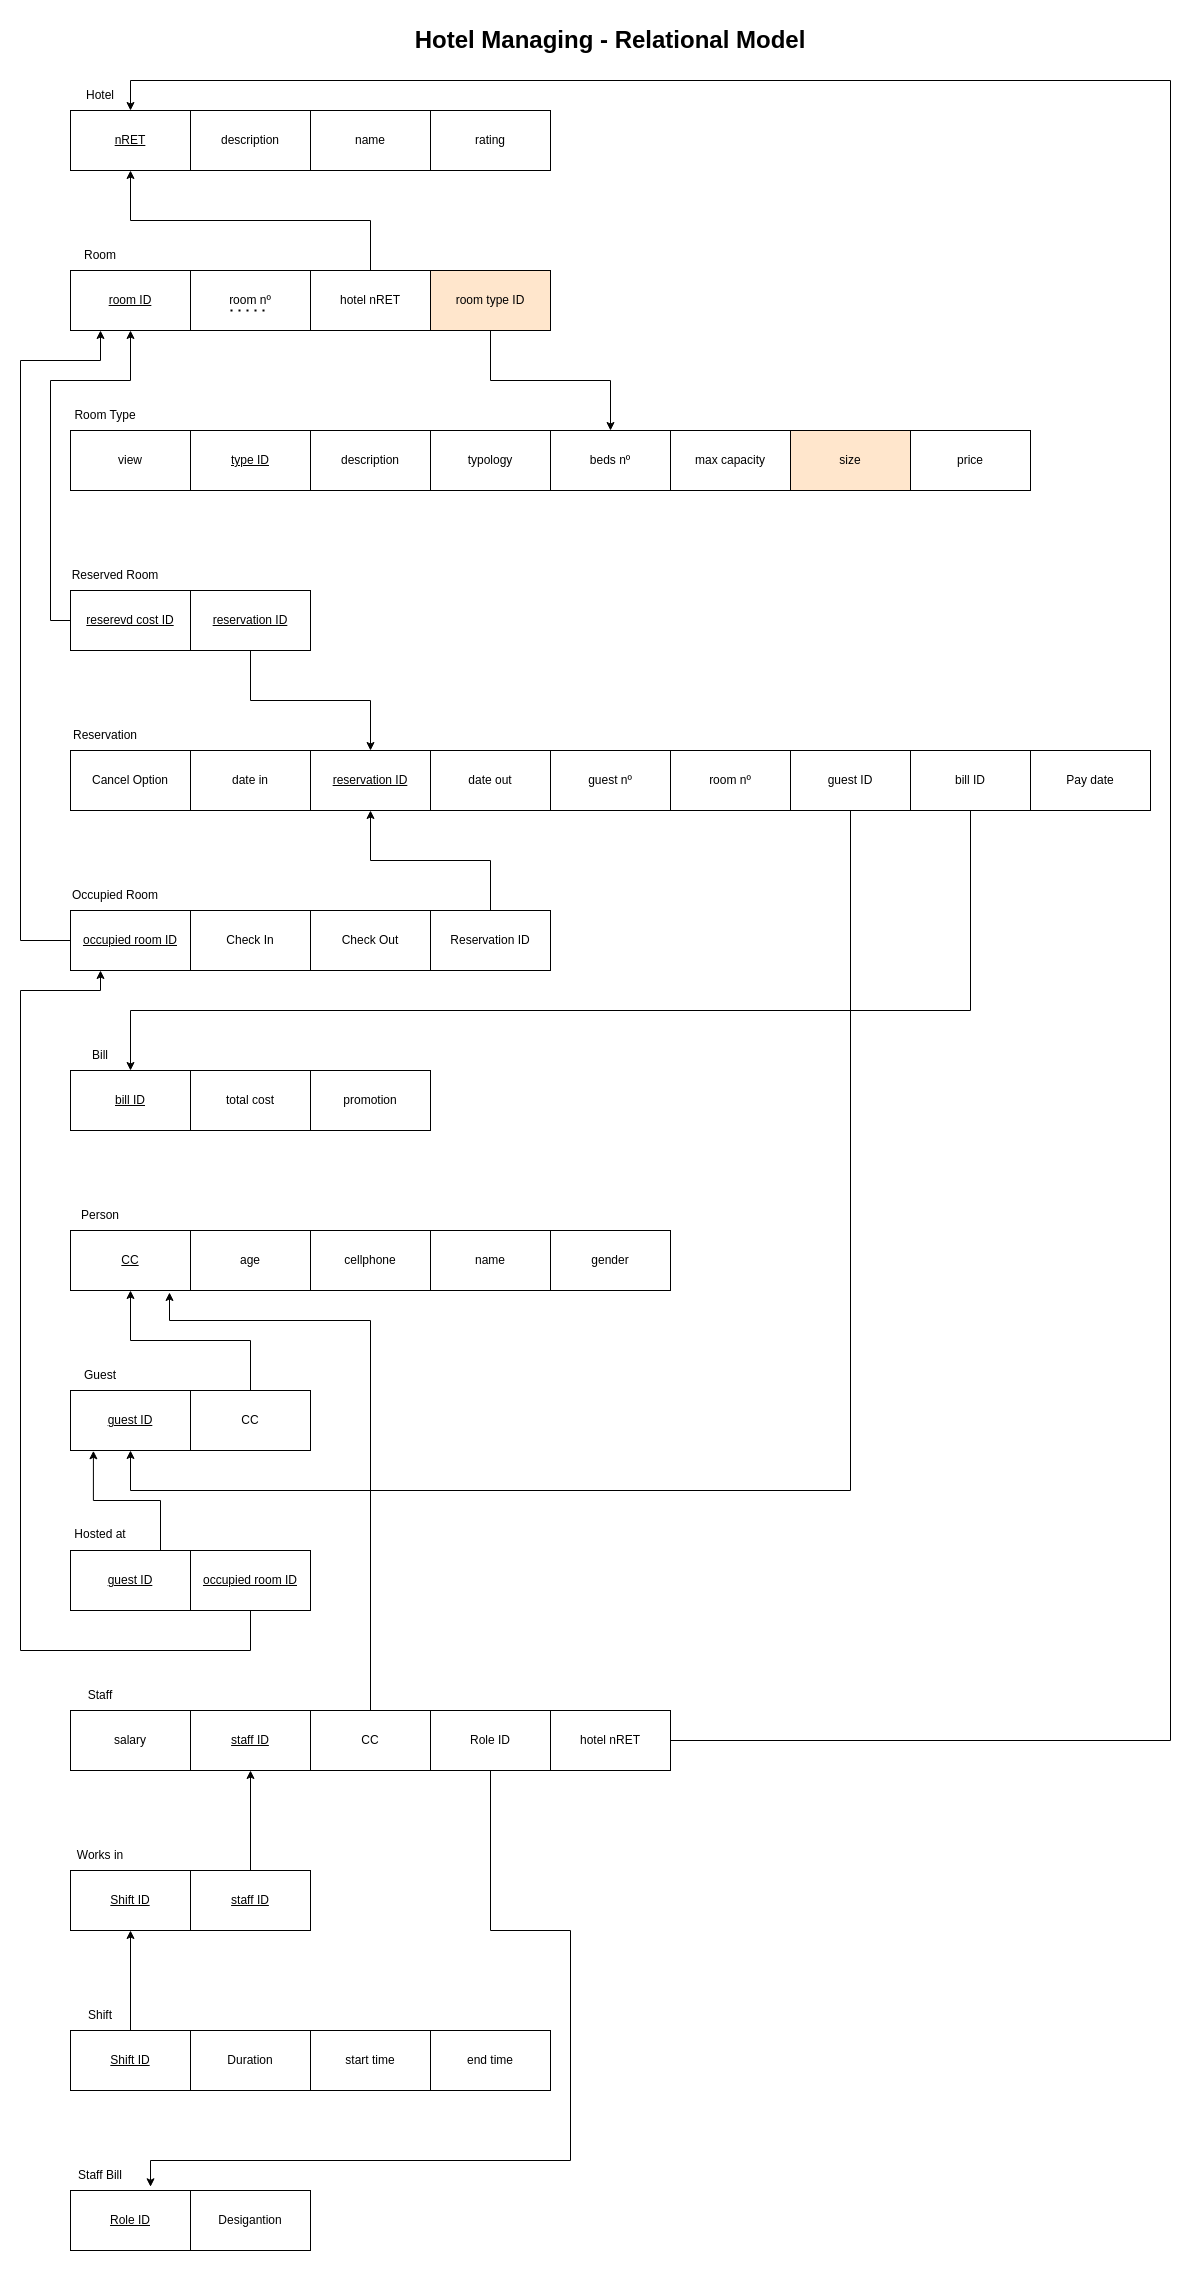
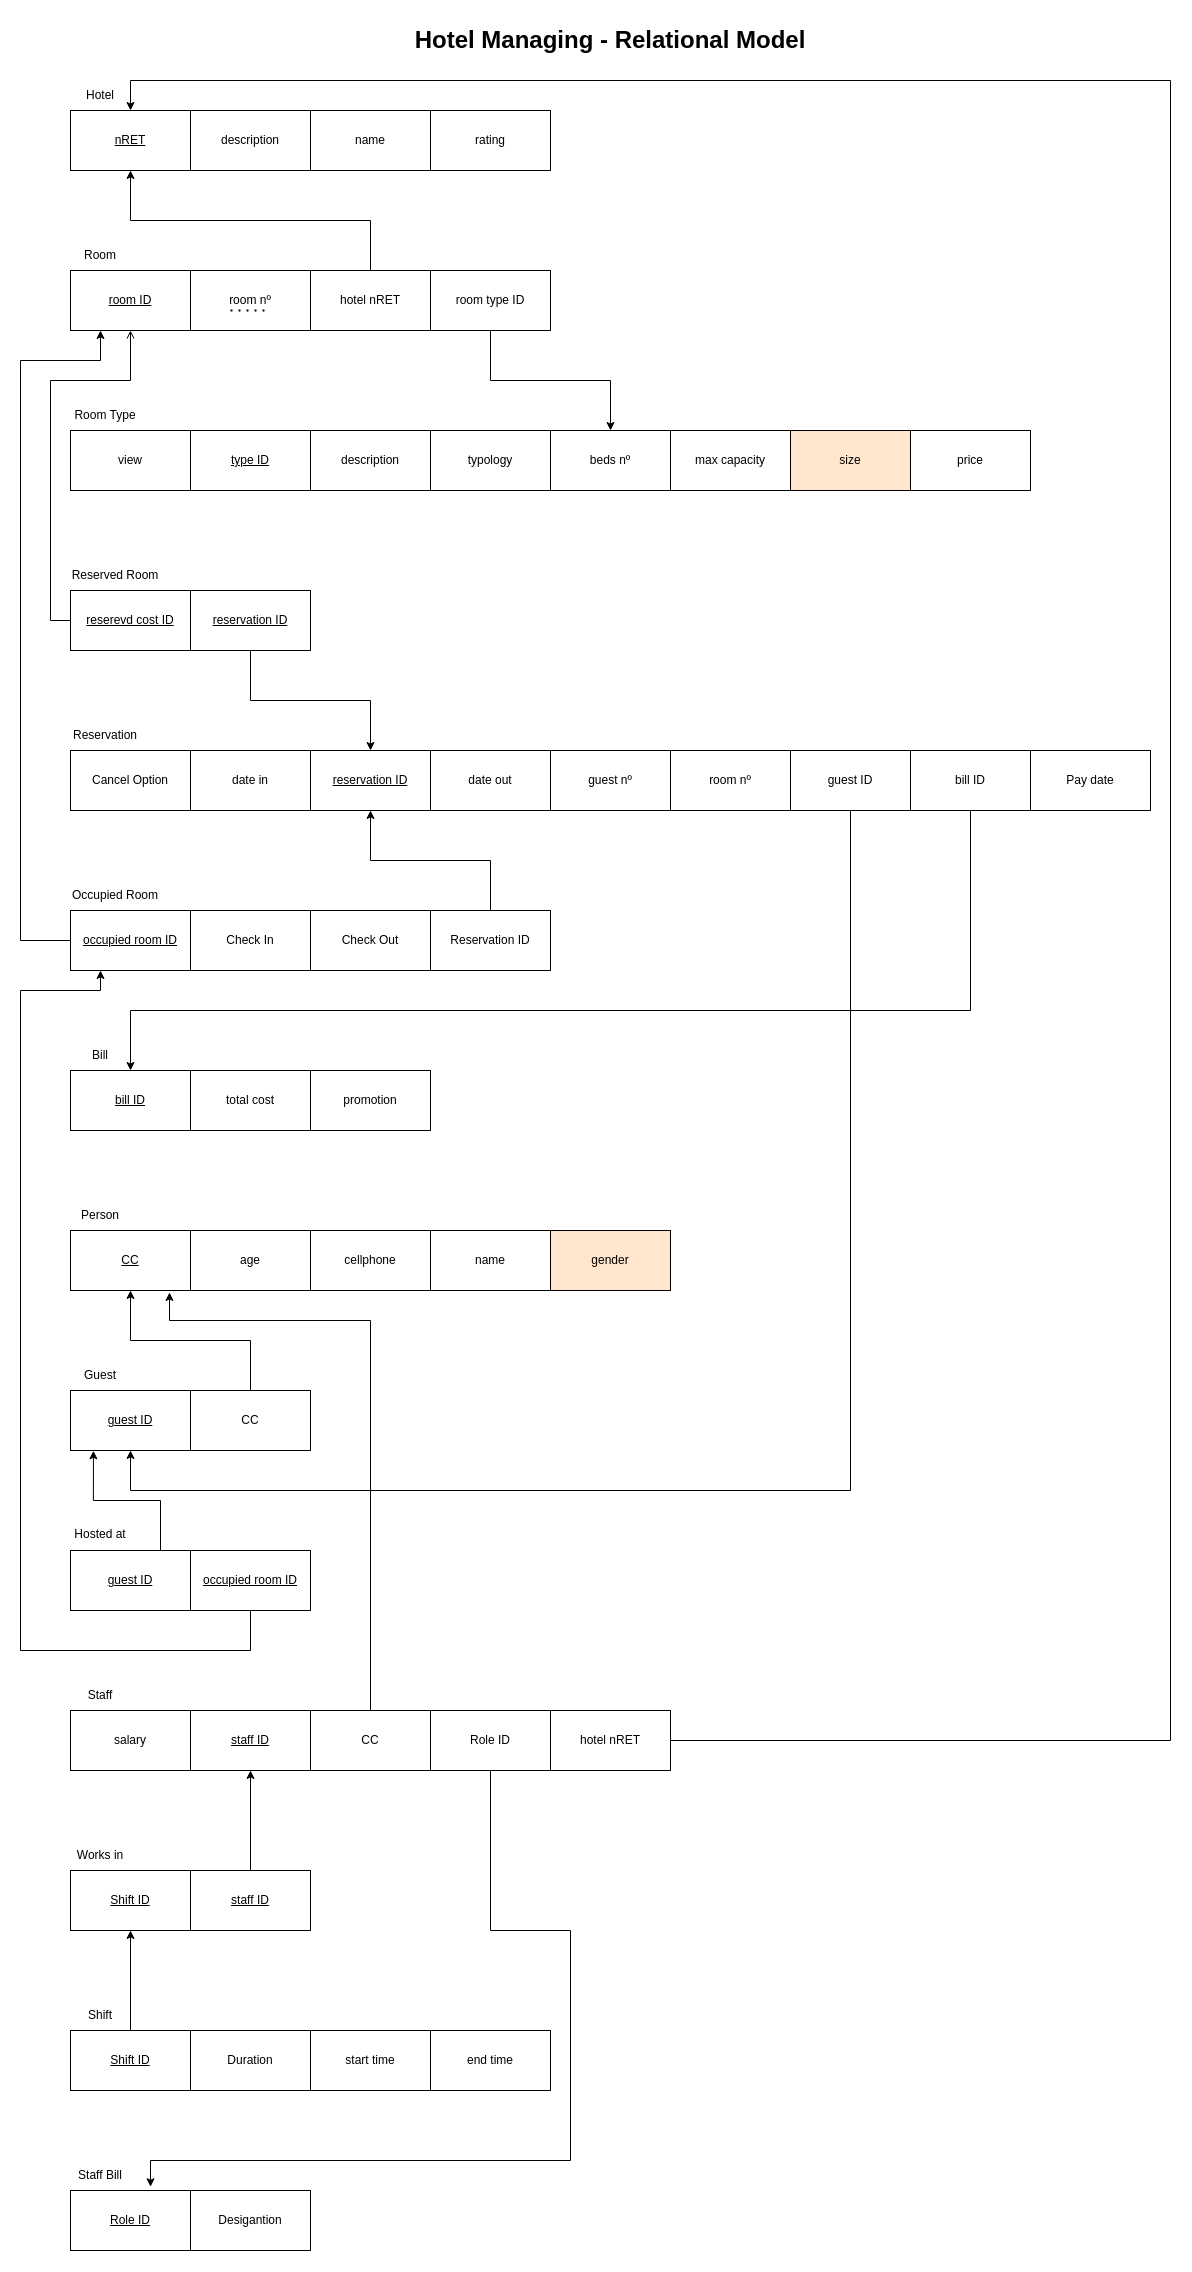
(491, 301) -> (491, 301)
(131, 338) -> (131, 336)
(611, 1261) -> (611, 1261)
